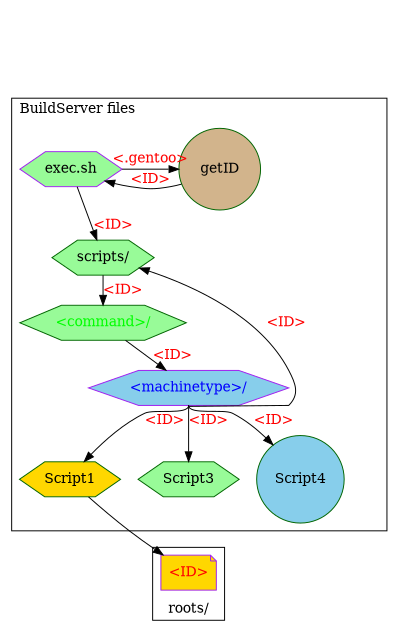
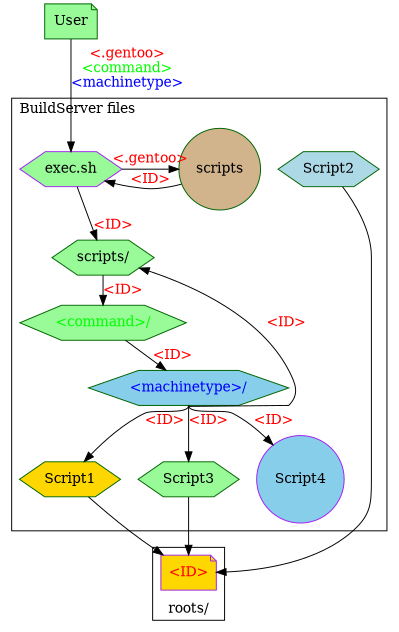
none -> (71, 21)
(220, 169) -> (220, 169)
none -> (329, 169)
(189, 388) -> (189, 388)
(300, 479) -> (300, 479)
none -> (189, 521)
